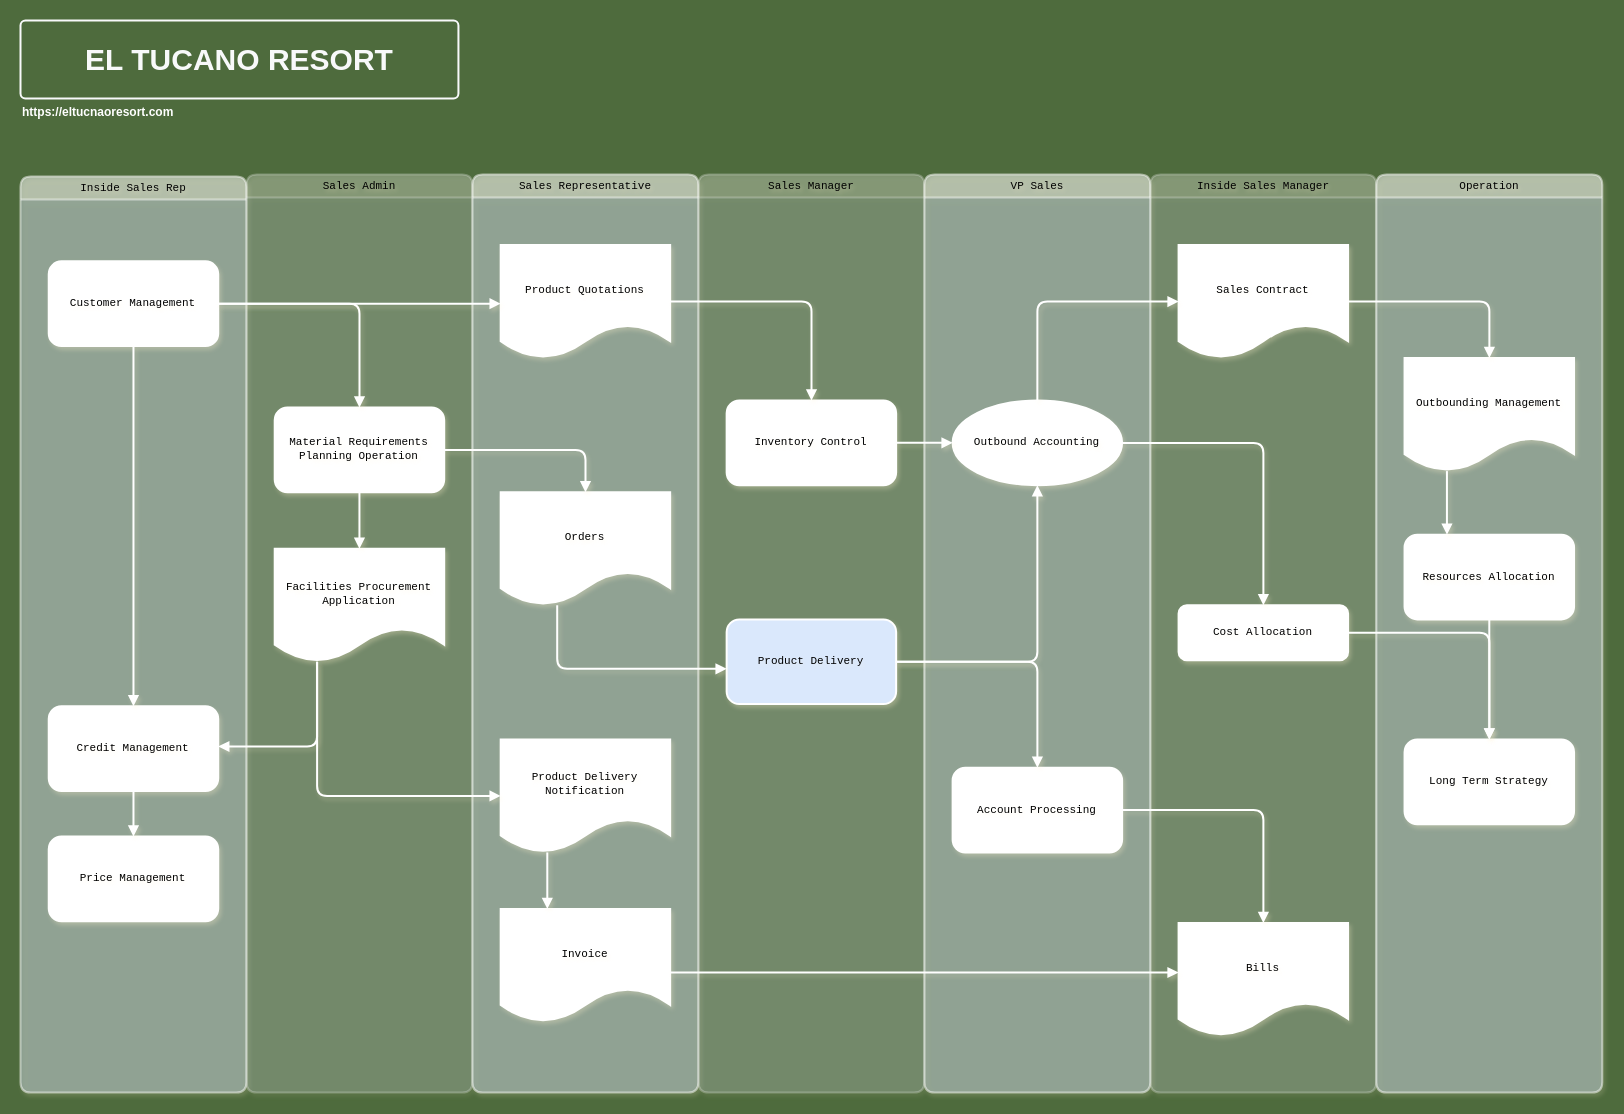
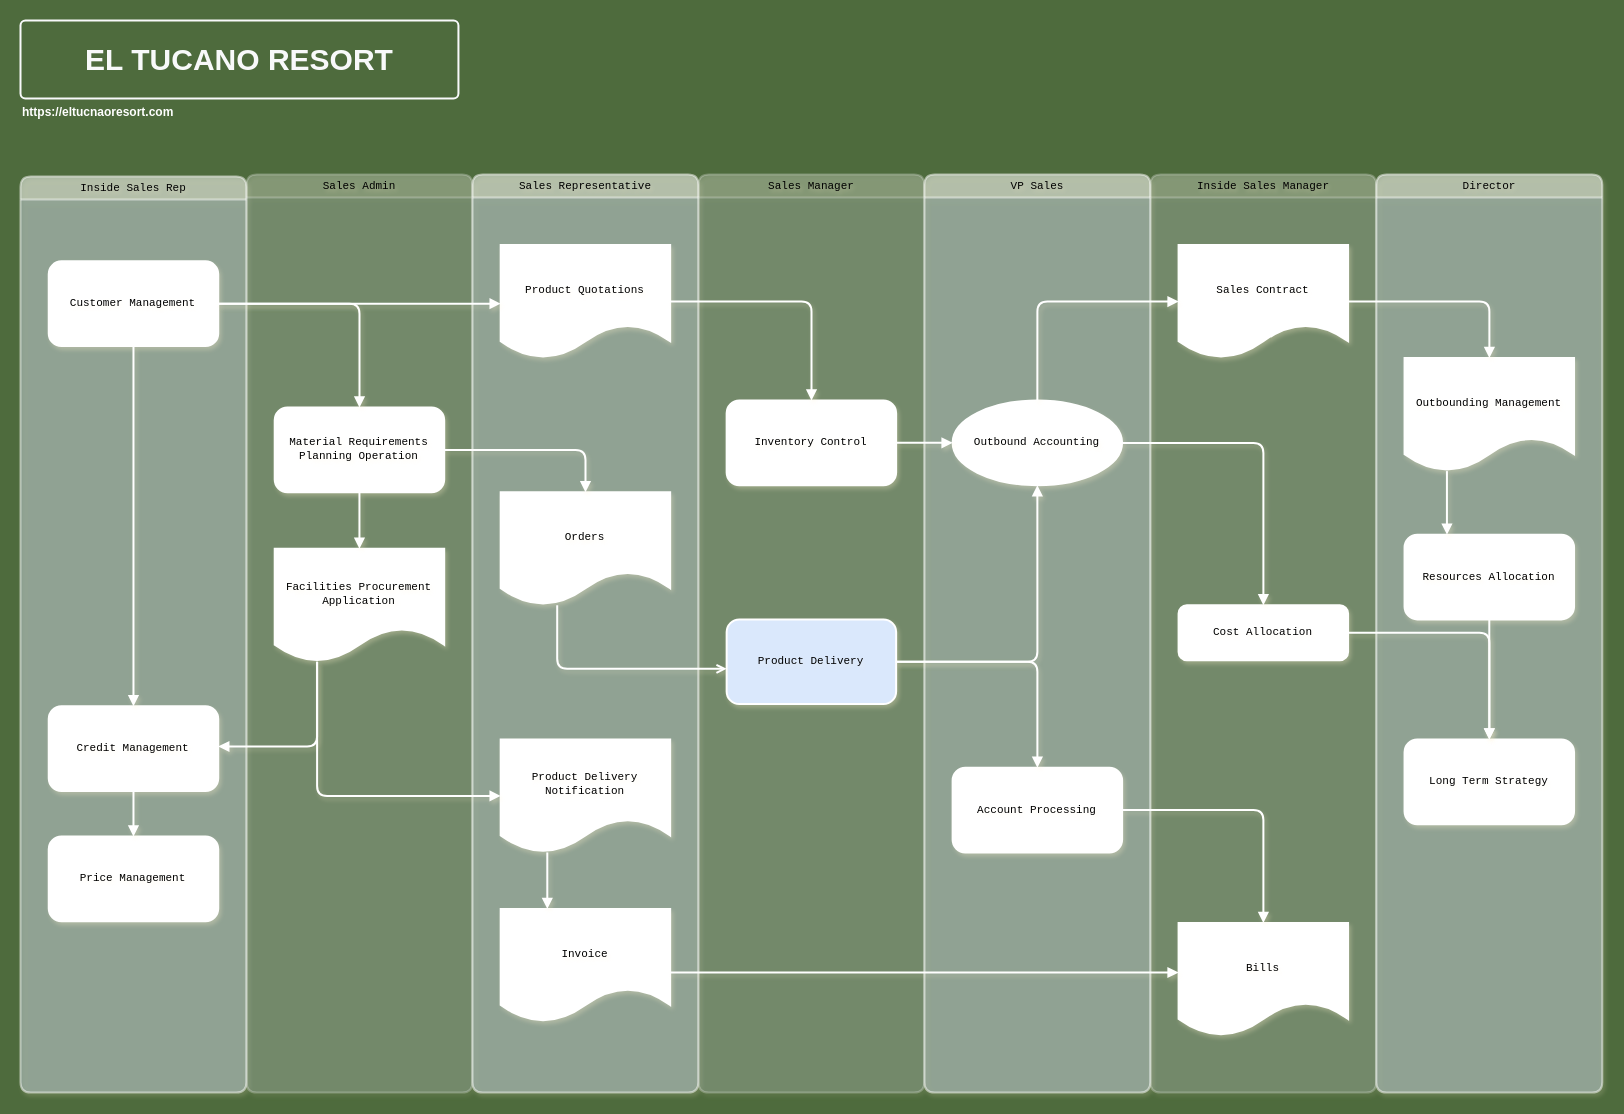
(1490, 187) -> (1490, 187)
(714, 669) -> (716, 669)
